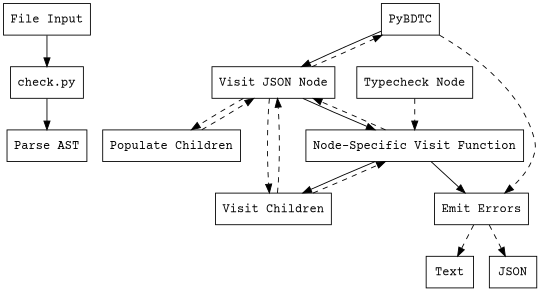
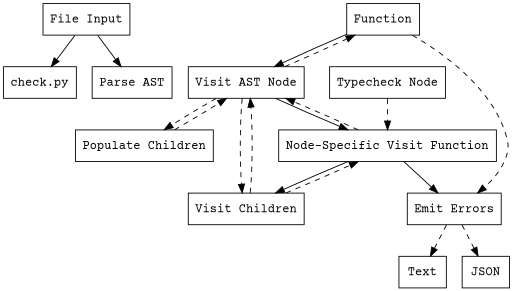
(410, 19) -> (383, 19)
(273, 83) -> (246, 83)
(47, 110) -> (107, 47)
